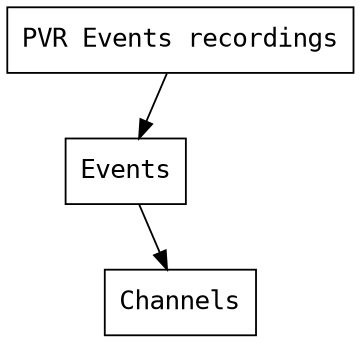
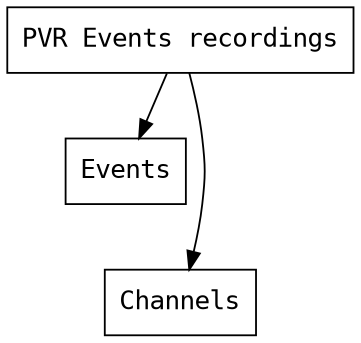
(149, 228) -> (204, 162)
